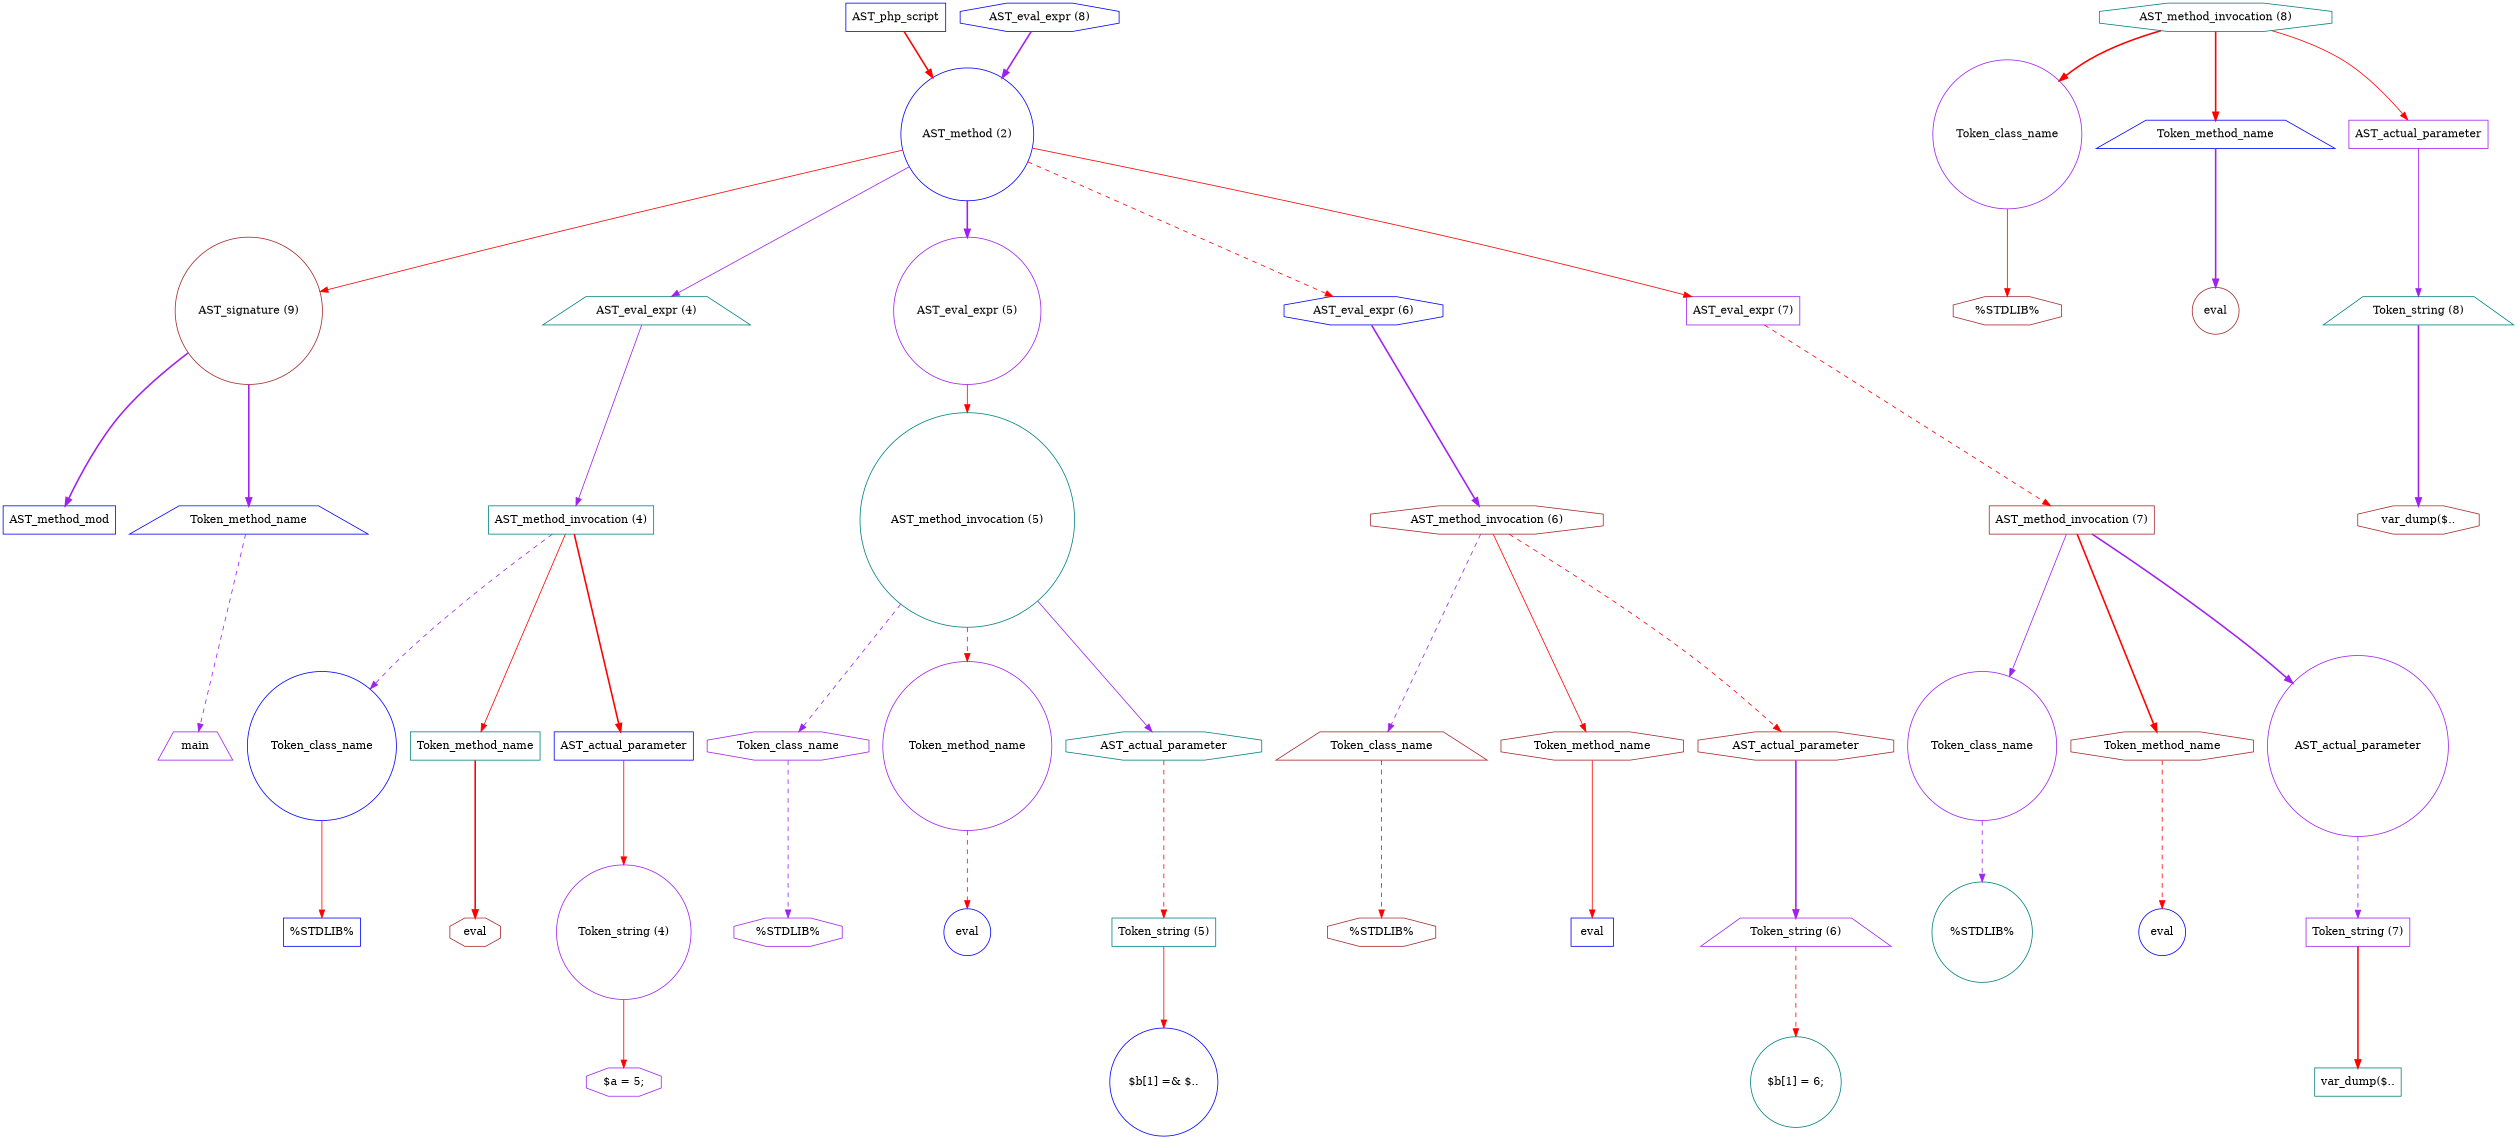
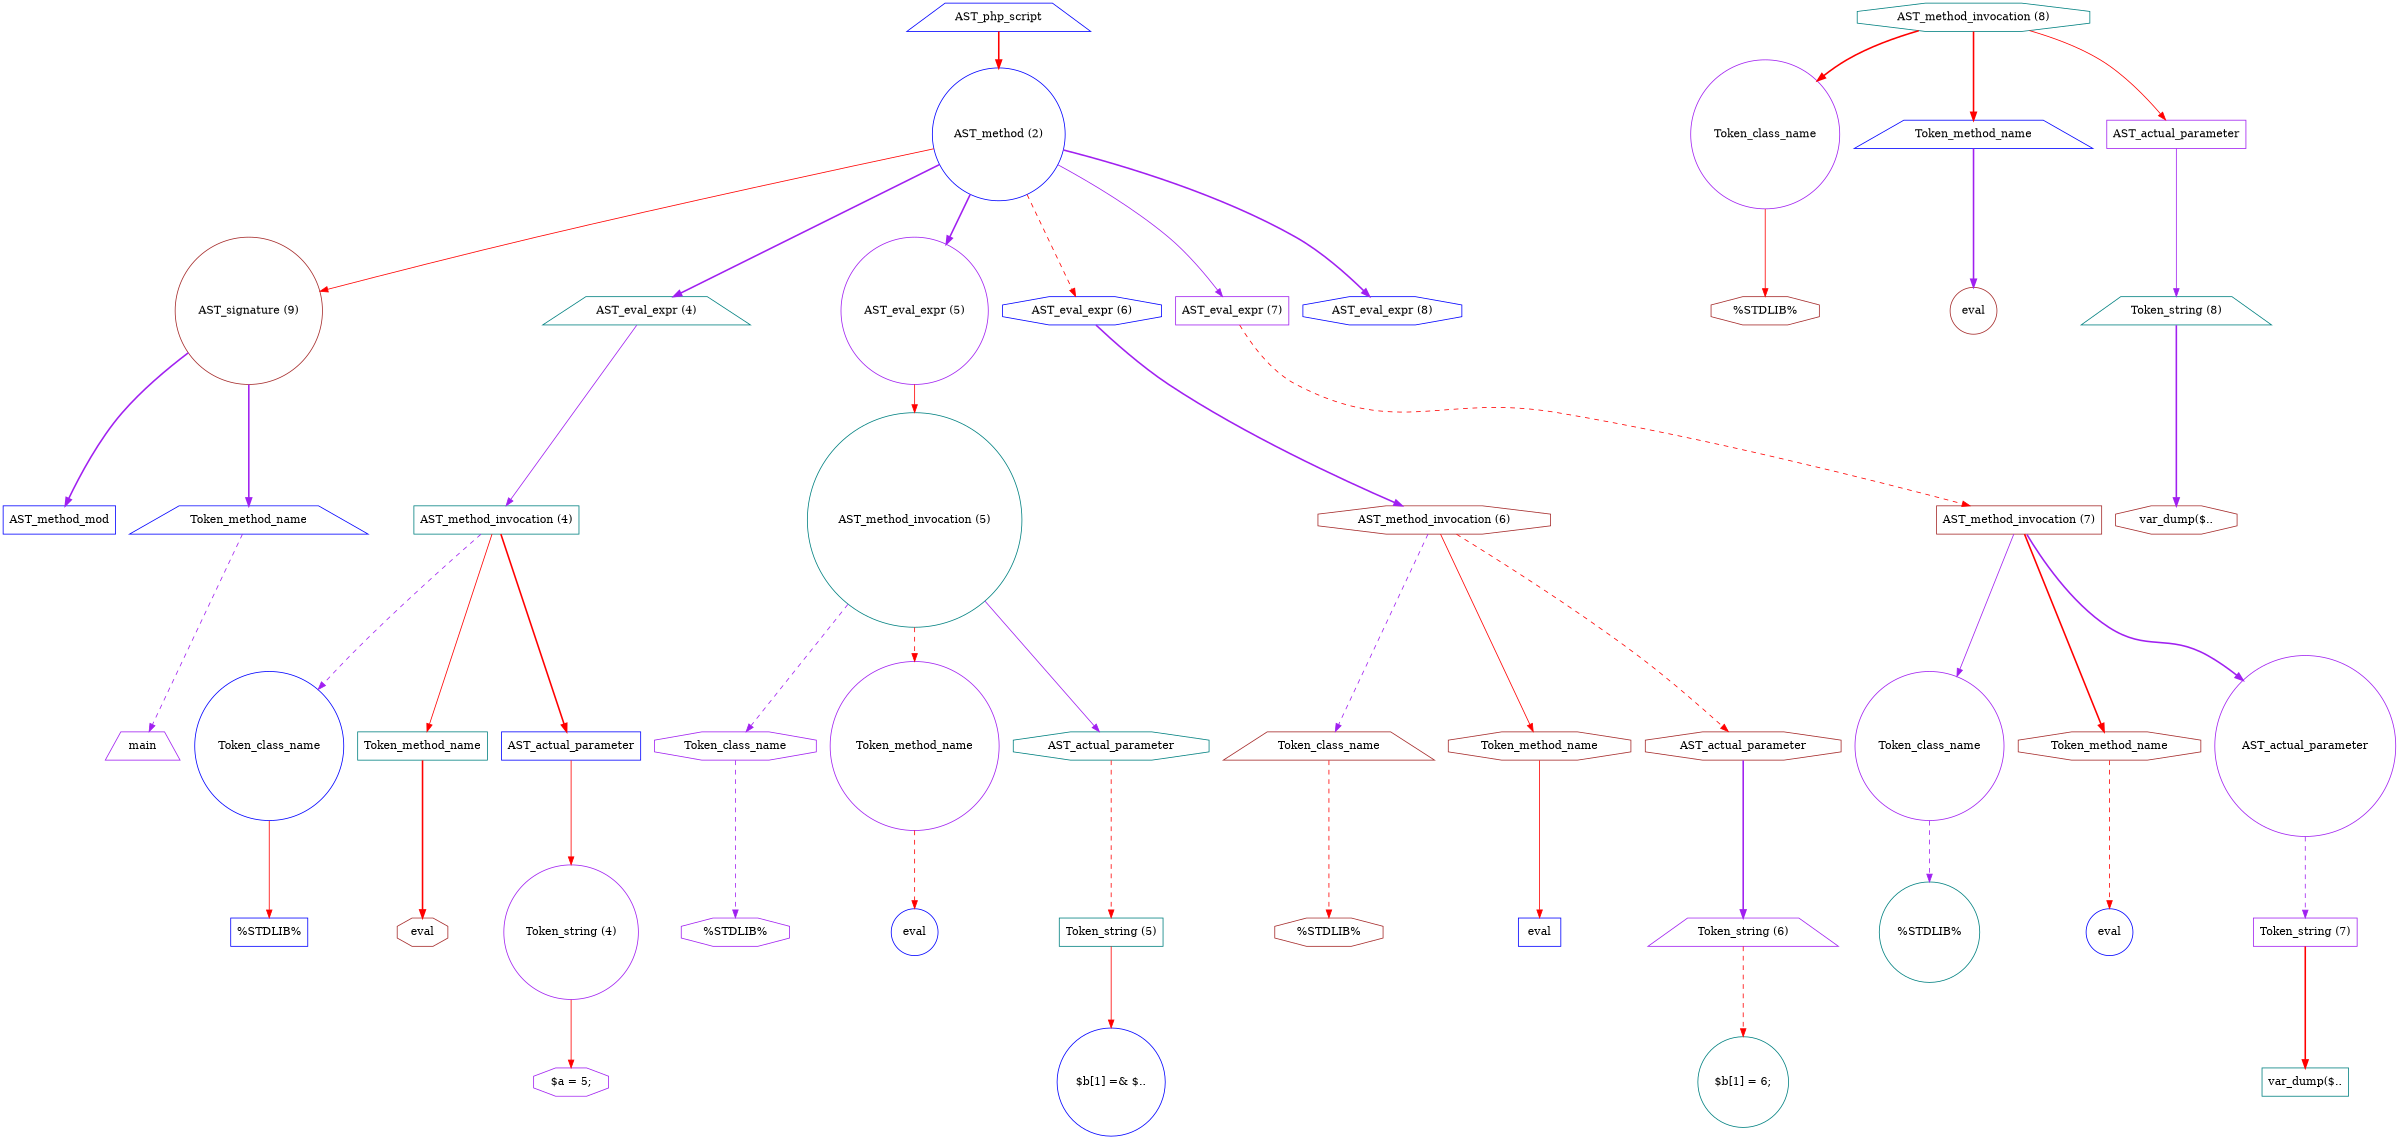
(896, 17) -> (999, 17)
(1019, 51) -> (1223, 202)
(1359, 217) -> (1145, 219)
(794, 230) -> (810, 229)
